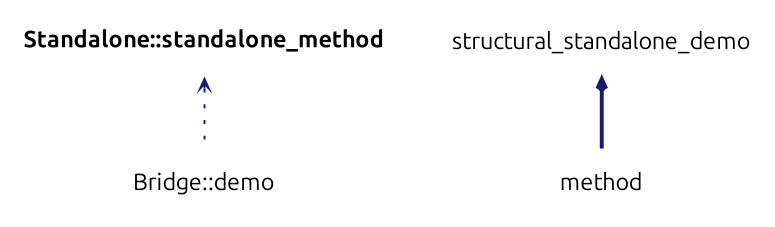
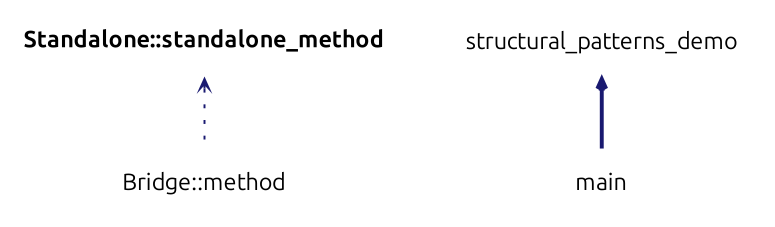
(602, 43) -> (602, 43)
(205, 184) -> (205, 184)
(602, 184) -> (602, 184)
